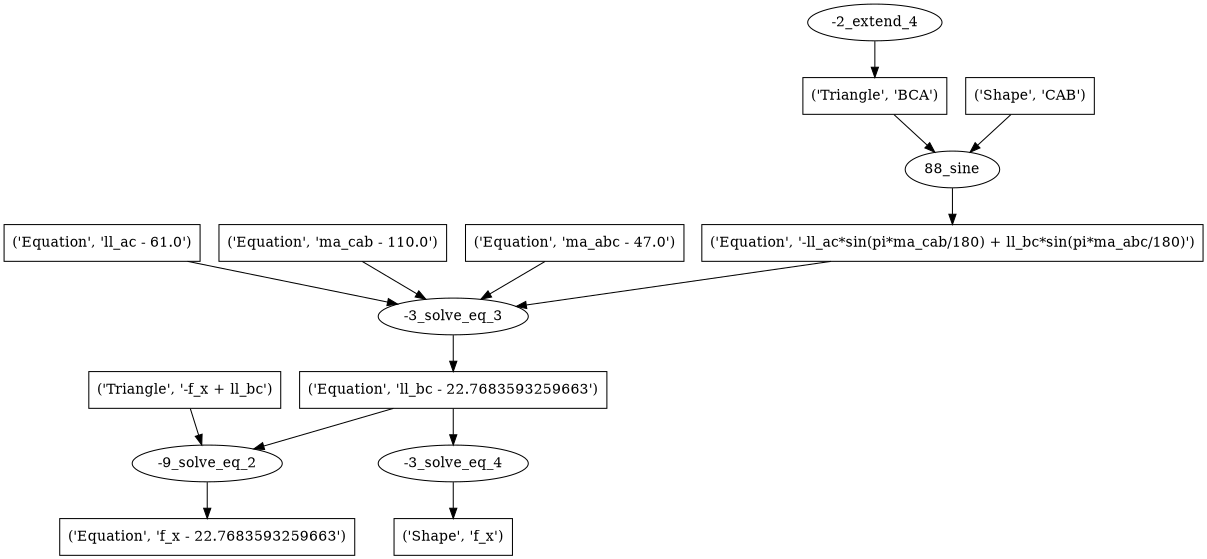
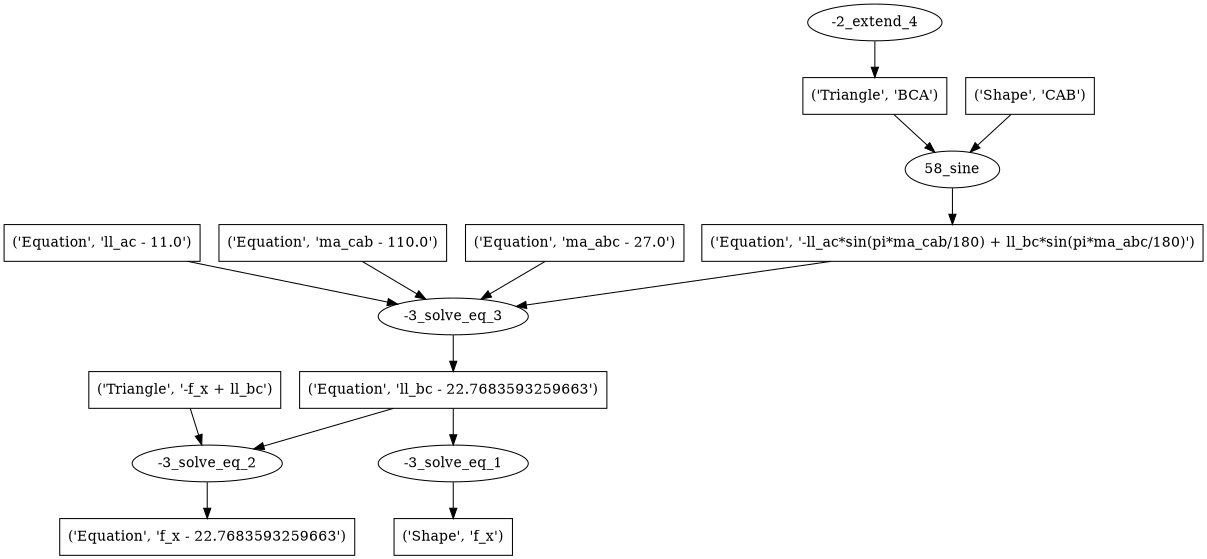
(952, 169) -> (952, 169)
(102, 243) -> (102, 243)
(575, 243) -> (575, 243)
(207, 463) -> (207, 463)
(453, 463) -> (453, 463)
